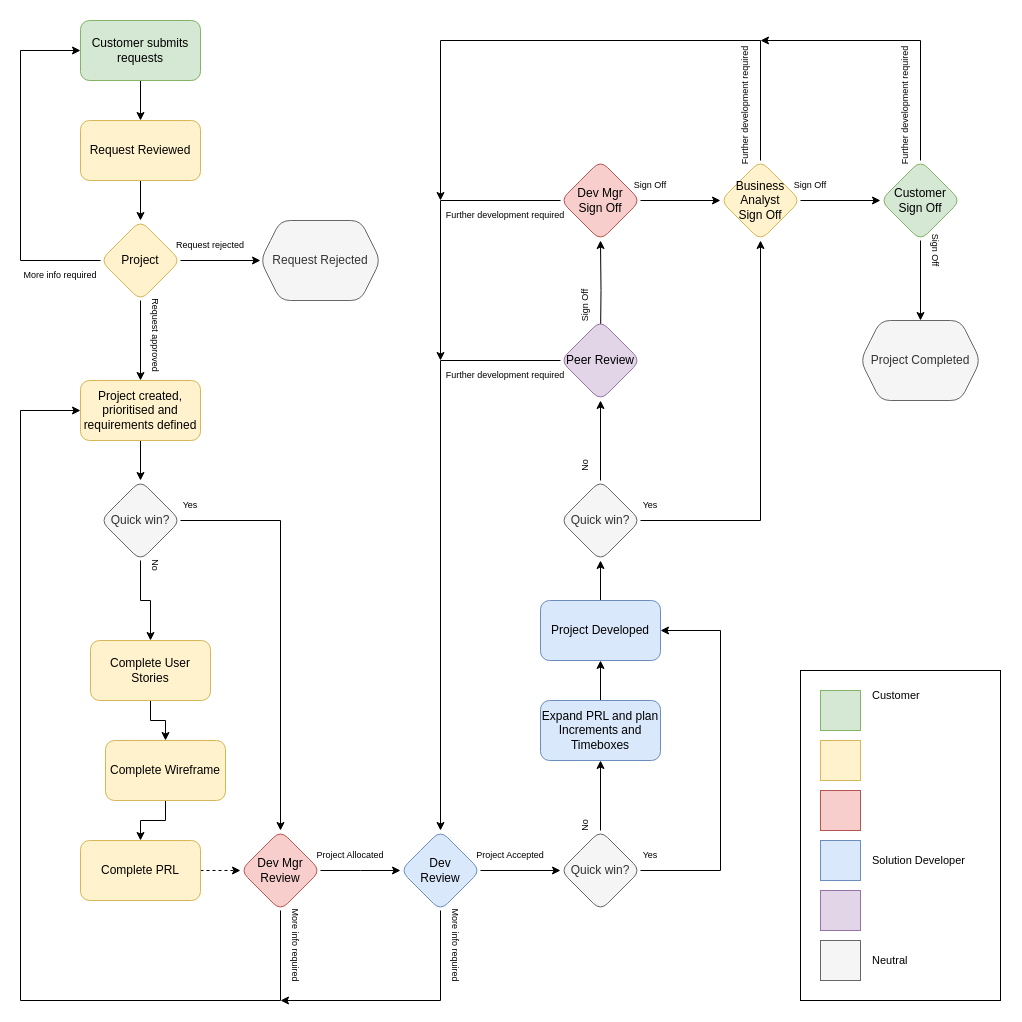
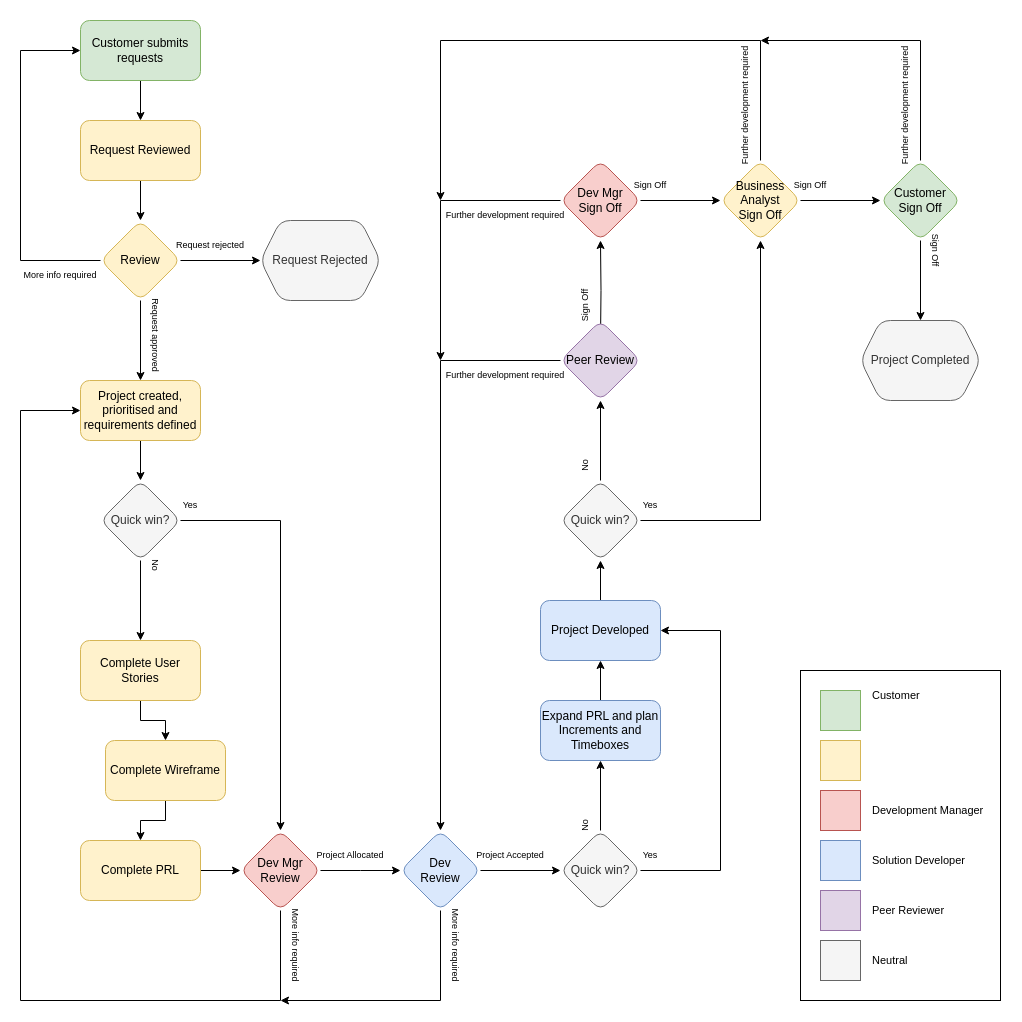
(141, 261) -> (141, 261)
(151, 671) -> (141, 671)
none -> (931, 811)
(217, 871) -> (217, 871)
none -> (911, 911)
